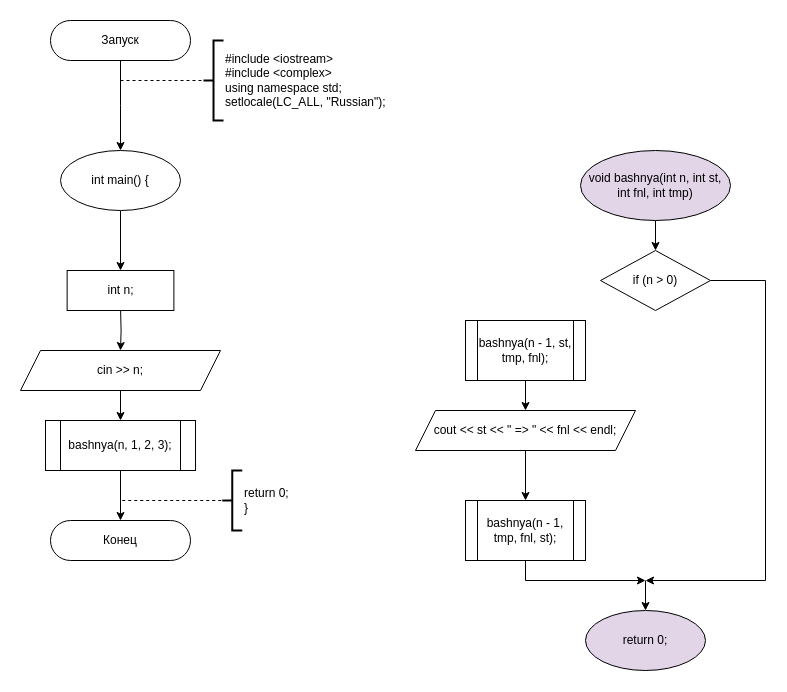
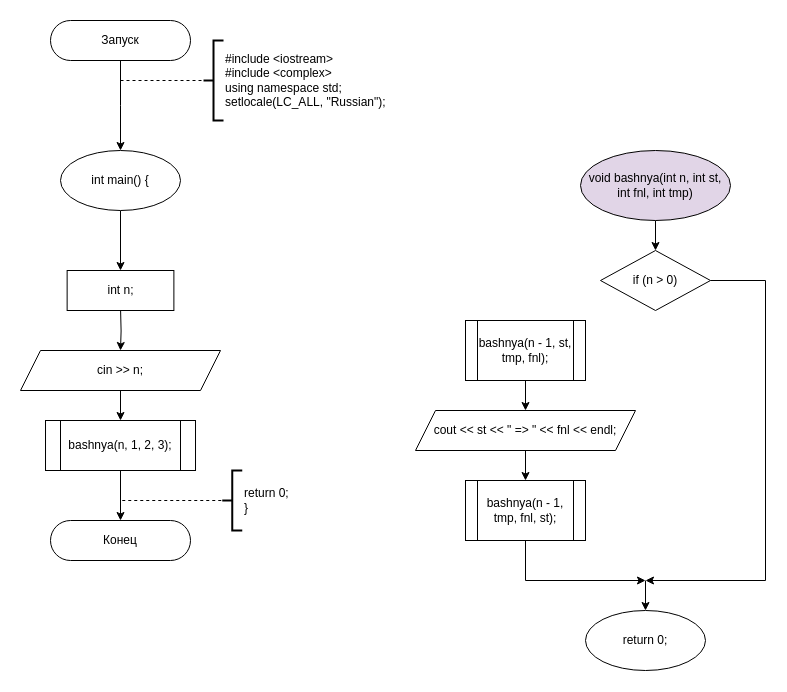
(526, 531) -> (526, 511)
(646, 641) -> (646, 641)
